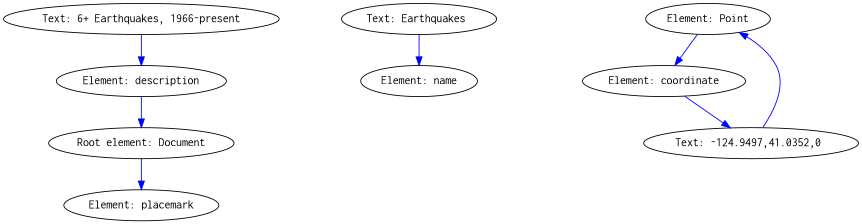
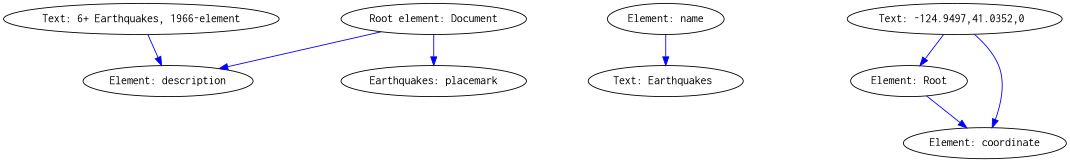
(141, 19) -> (141, 19)
(708, 19) -> (909, 81)
(419, 46) -> (666, 46)
(141, 108) -> (305, 49)
(704, 110) -> (1001, 73)
(141, 205) -> (434, 81)
